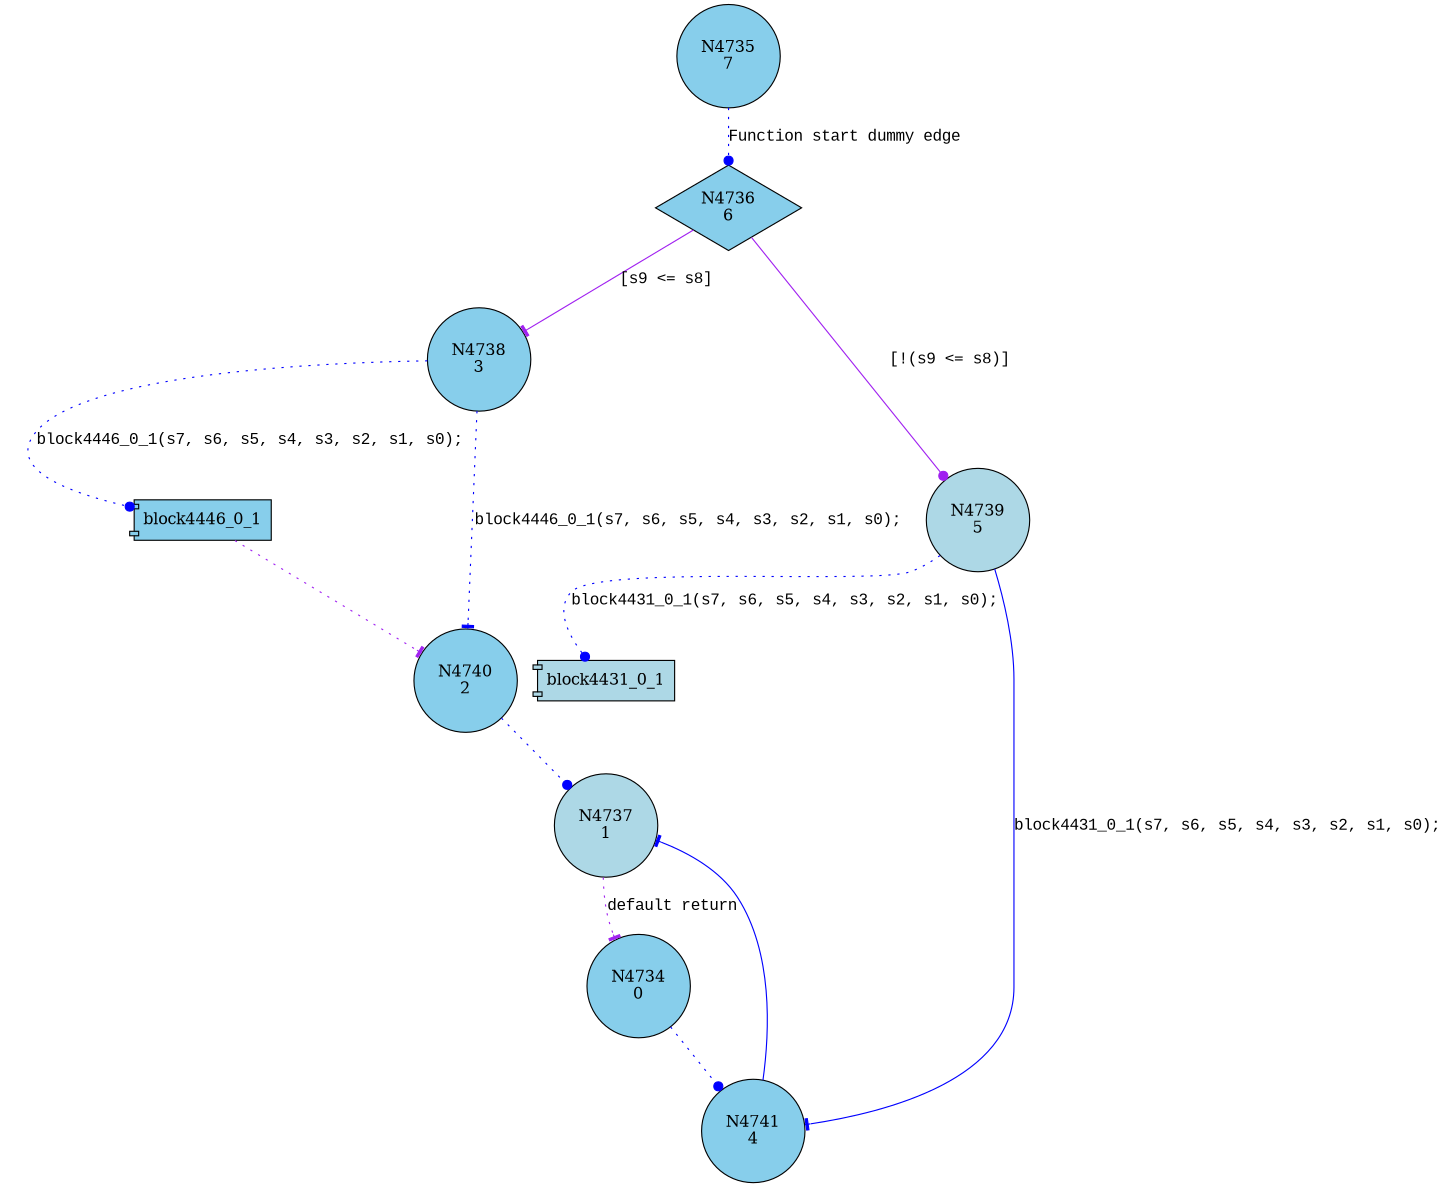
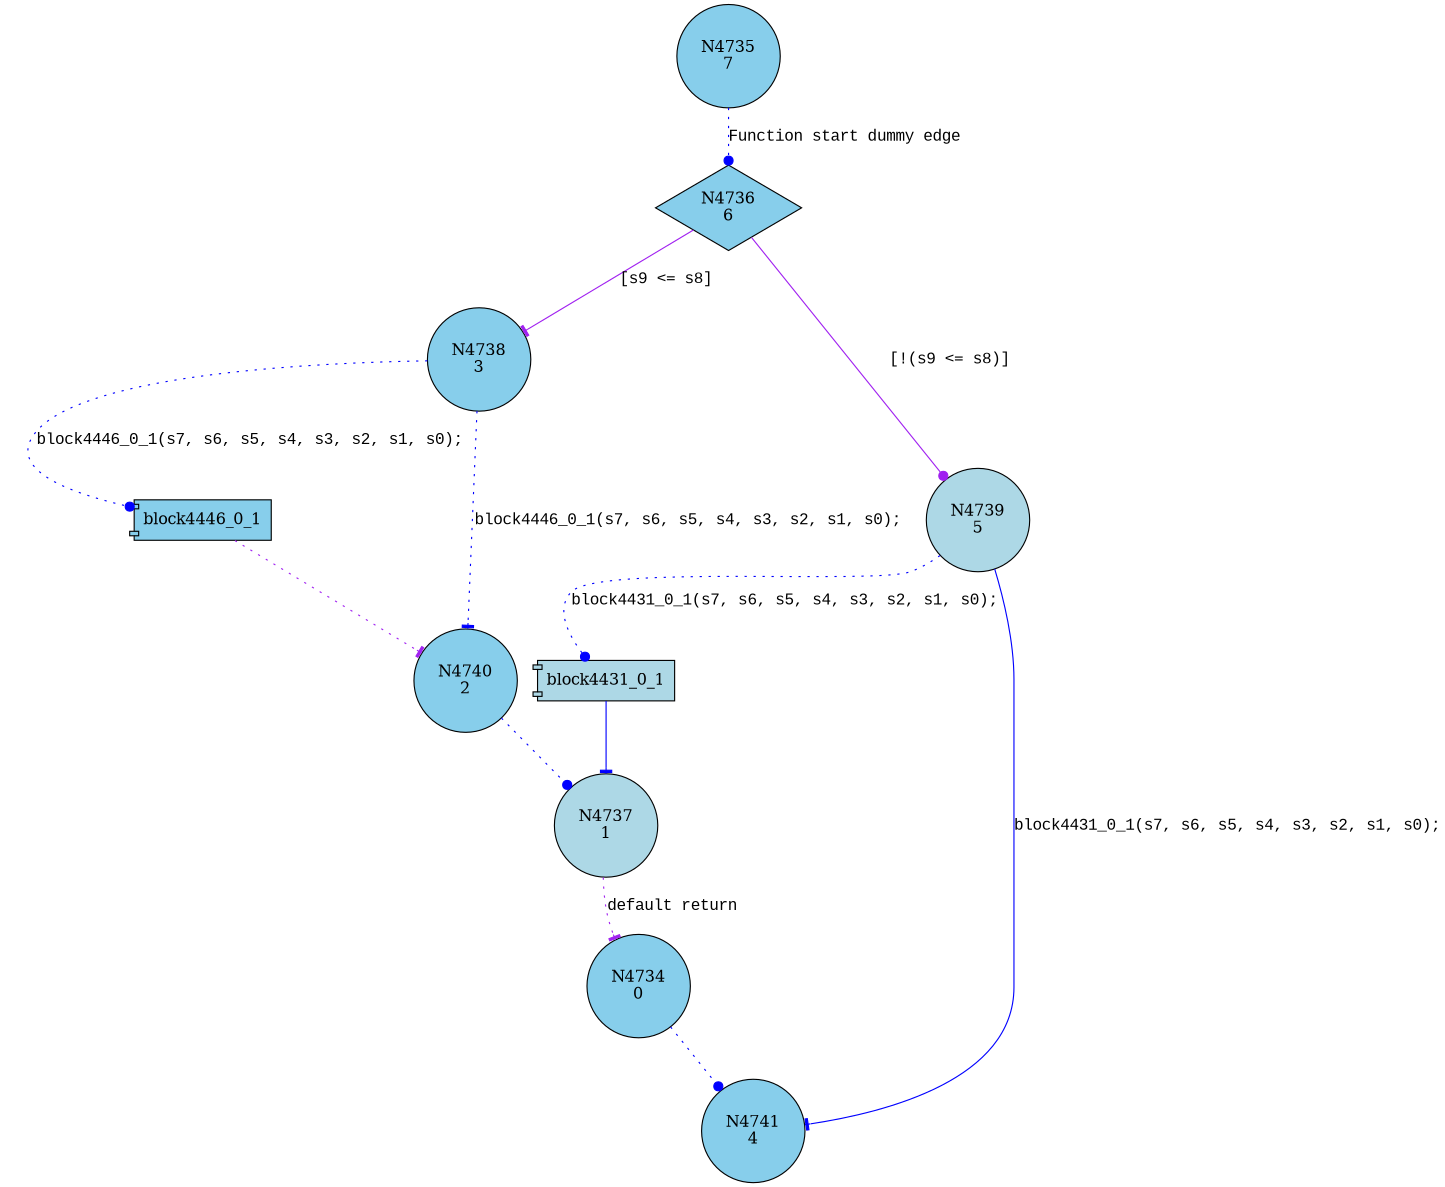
(756, 939) -> (606, 734)
